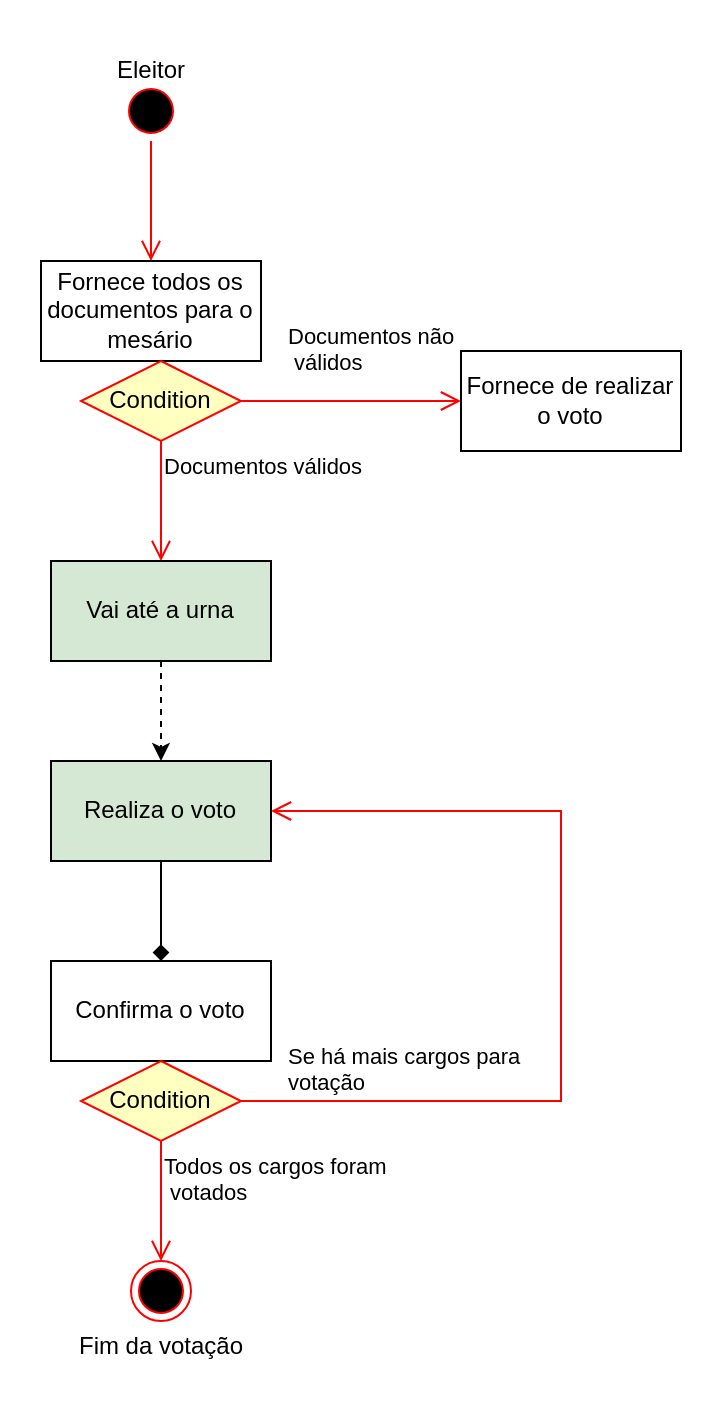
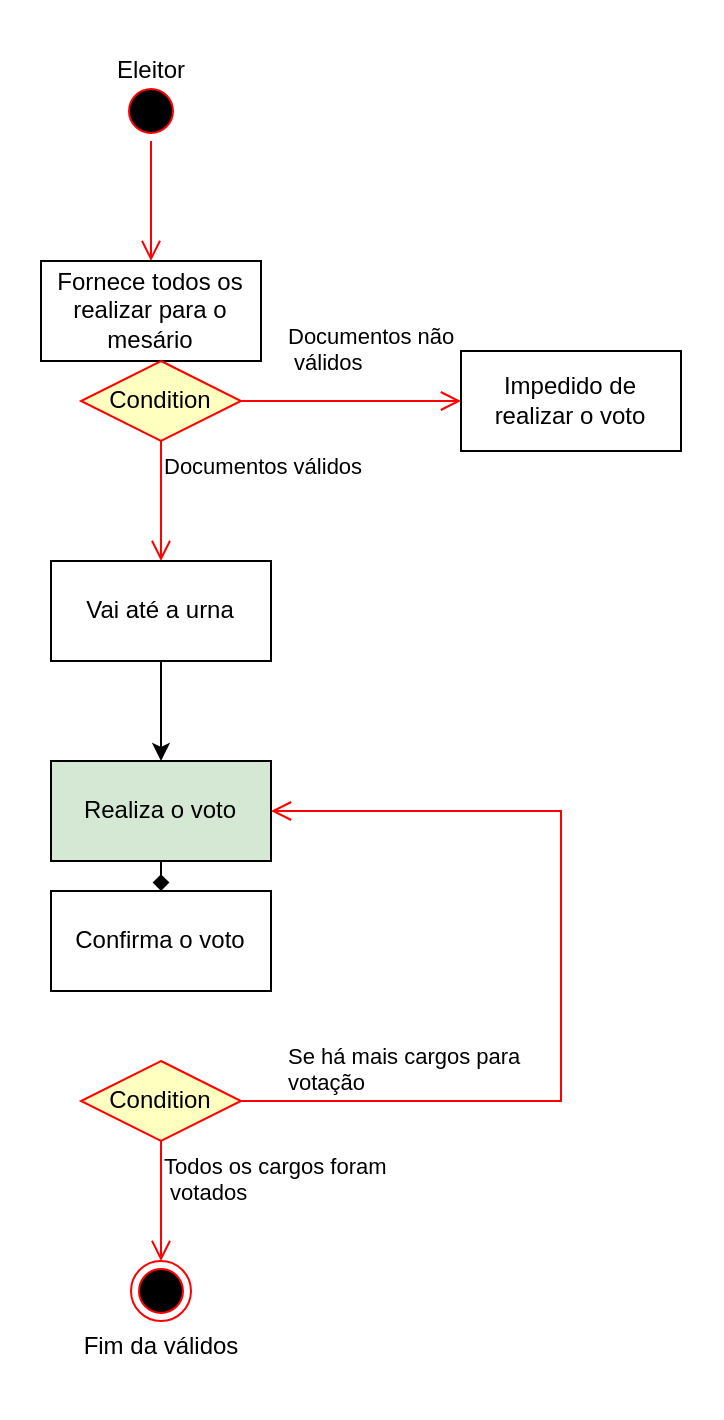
(151, 311) -> (151, 311)
(571, 401) -> (571, 401)
(161, 611) -> (161, 611)
(161, 705) -> (161, 705)
(161, 1011) -> (161, 941)
(162, 1347) -> (162, 1347)
